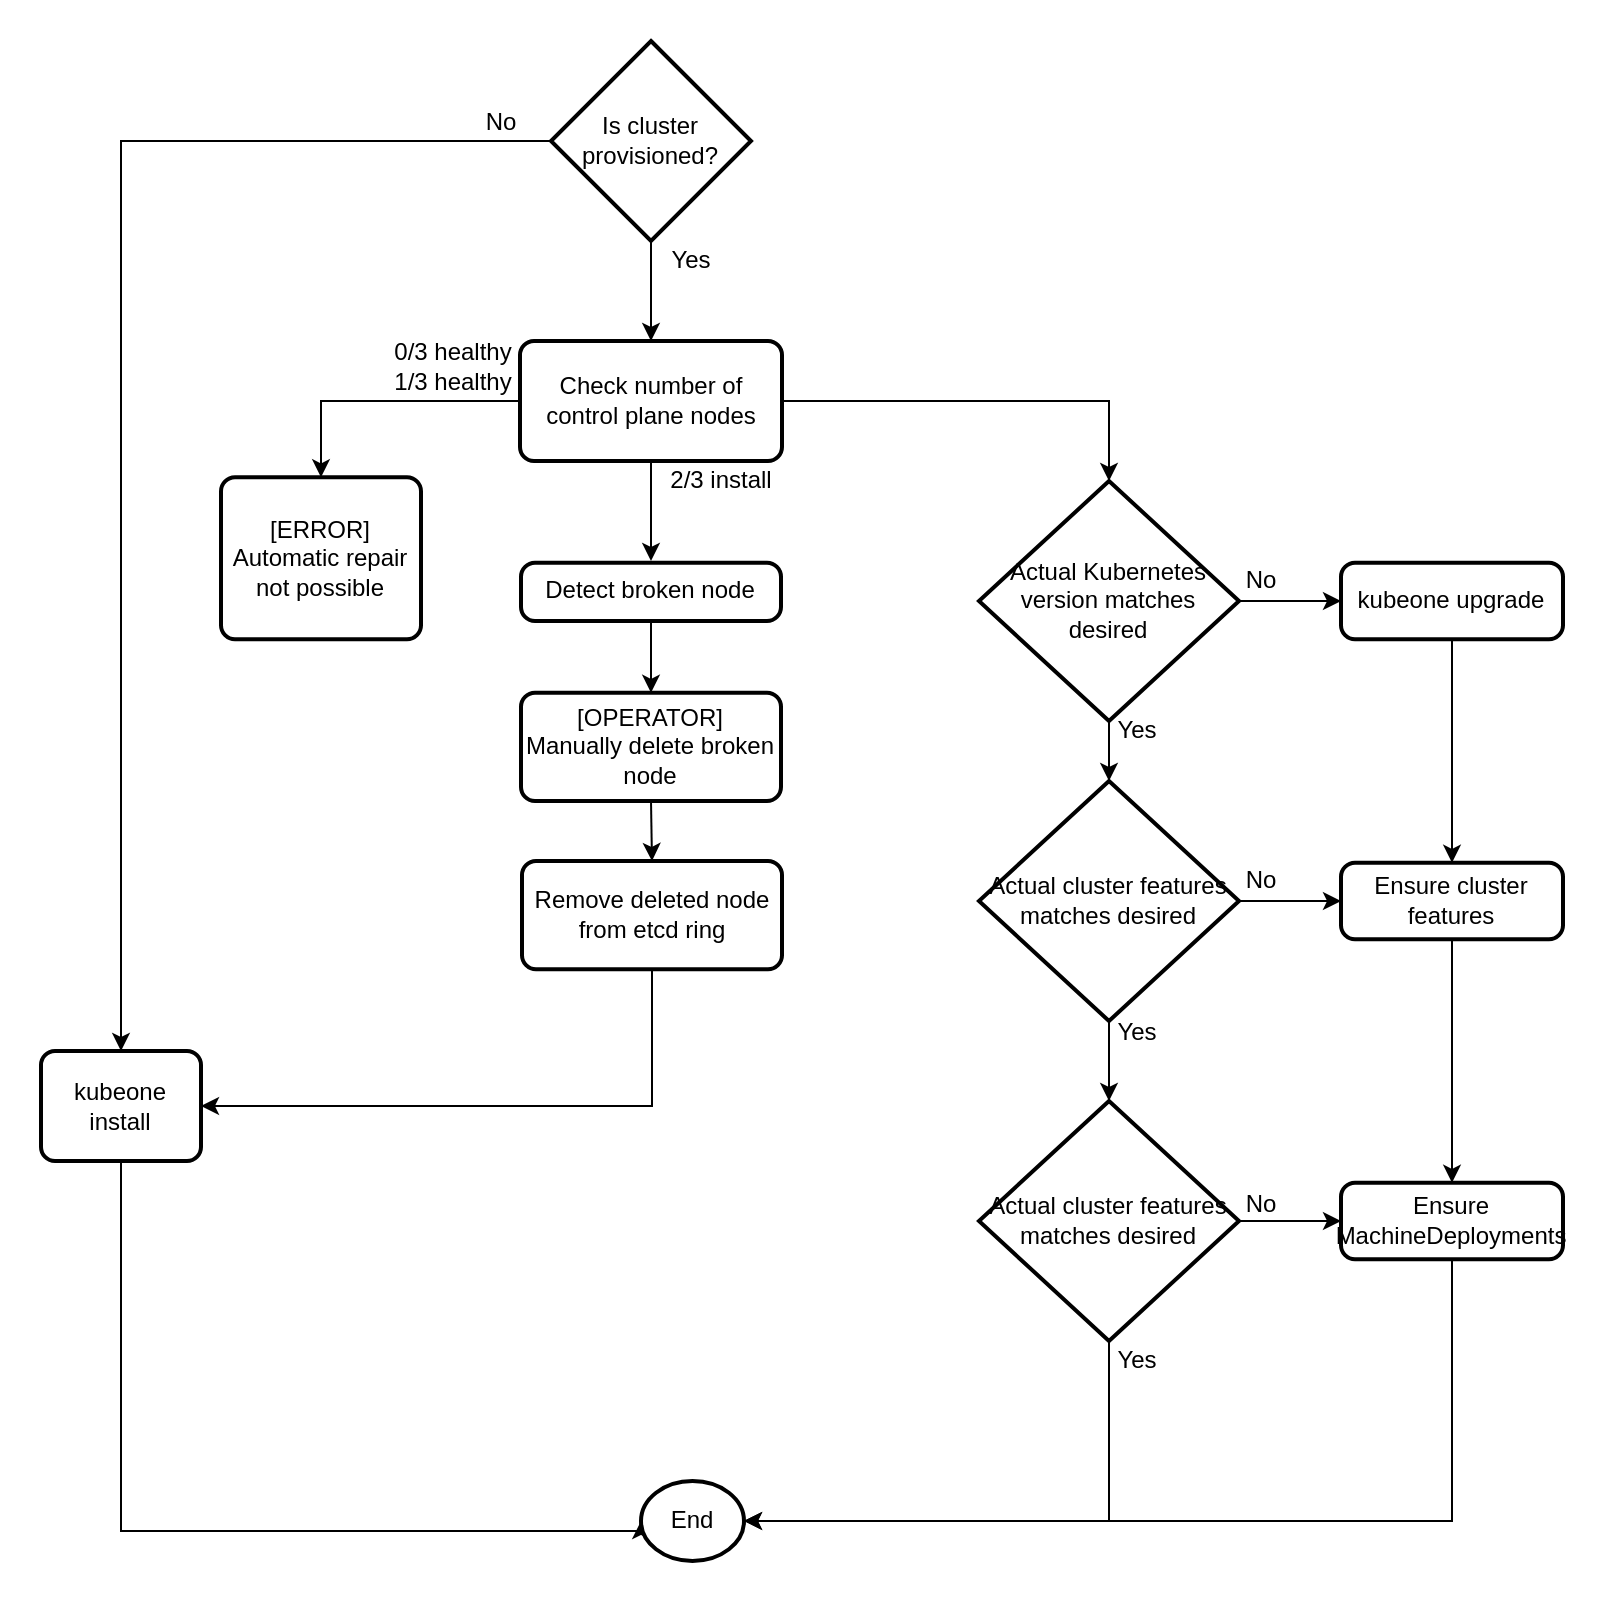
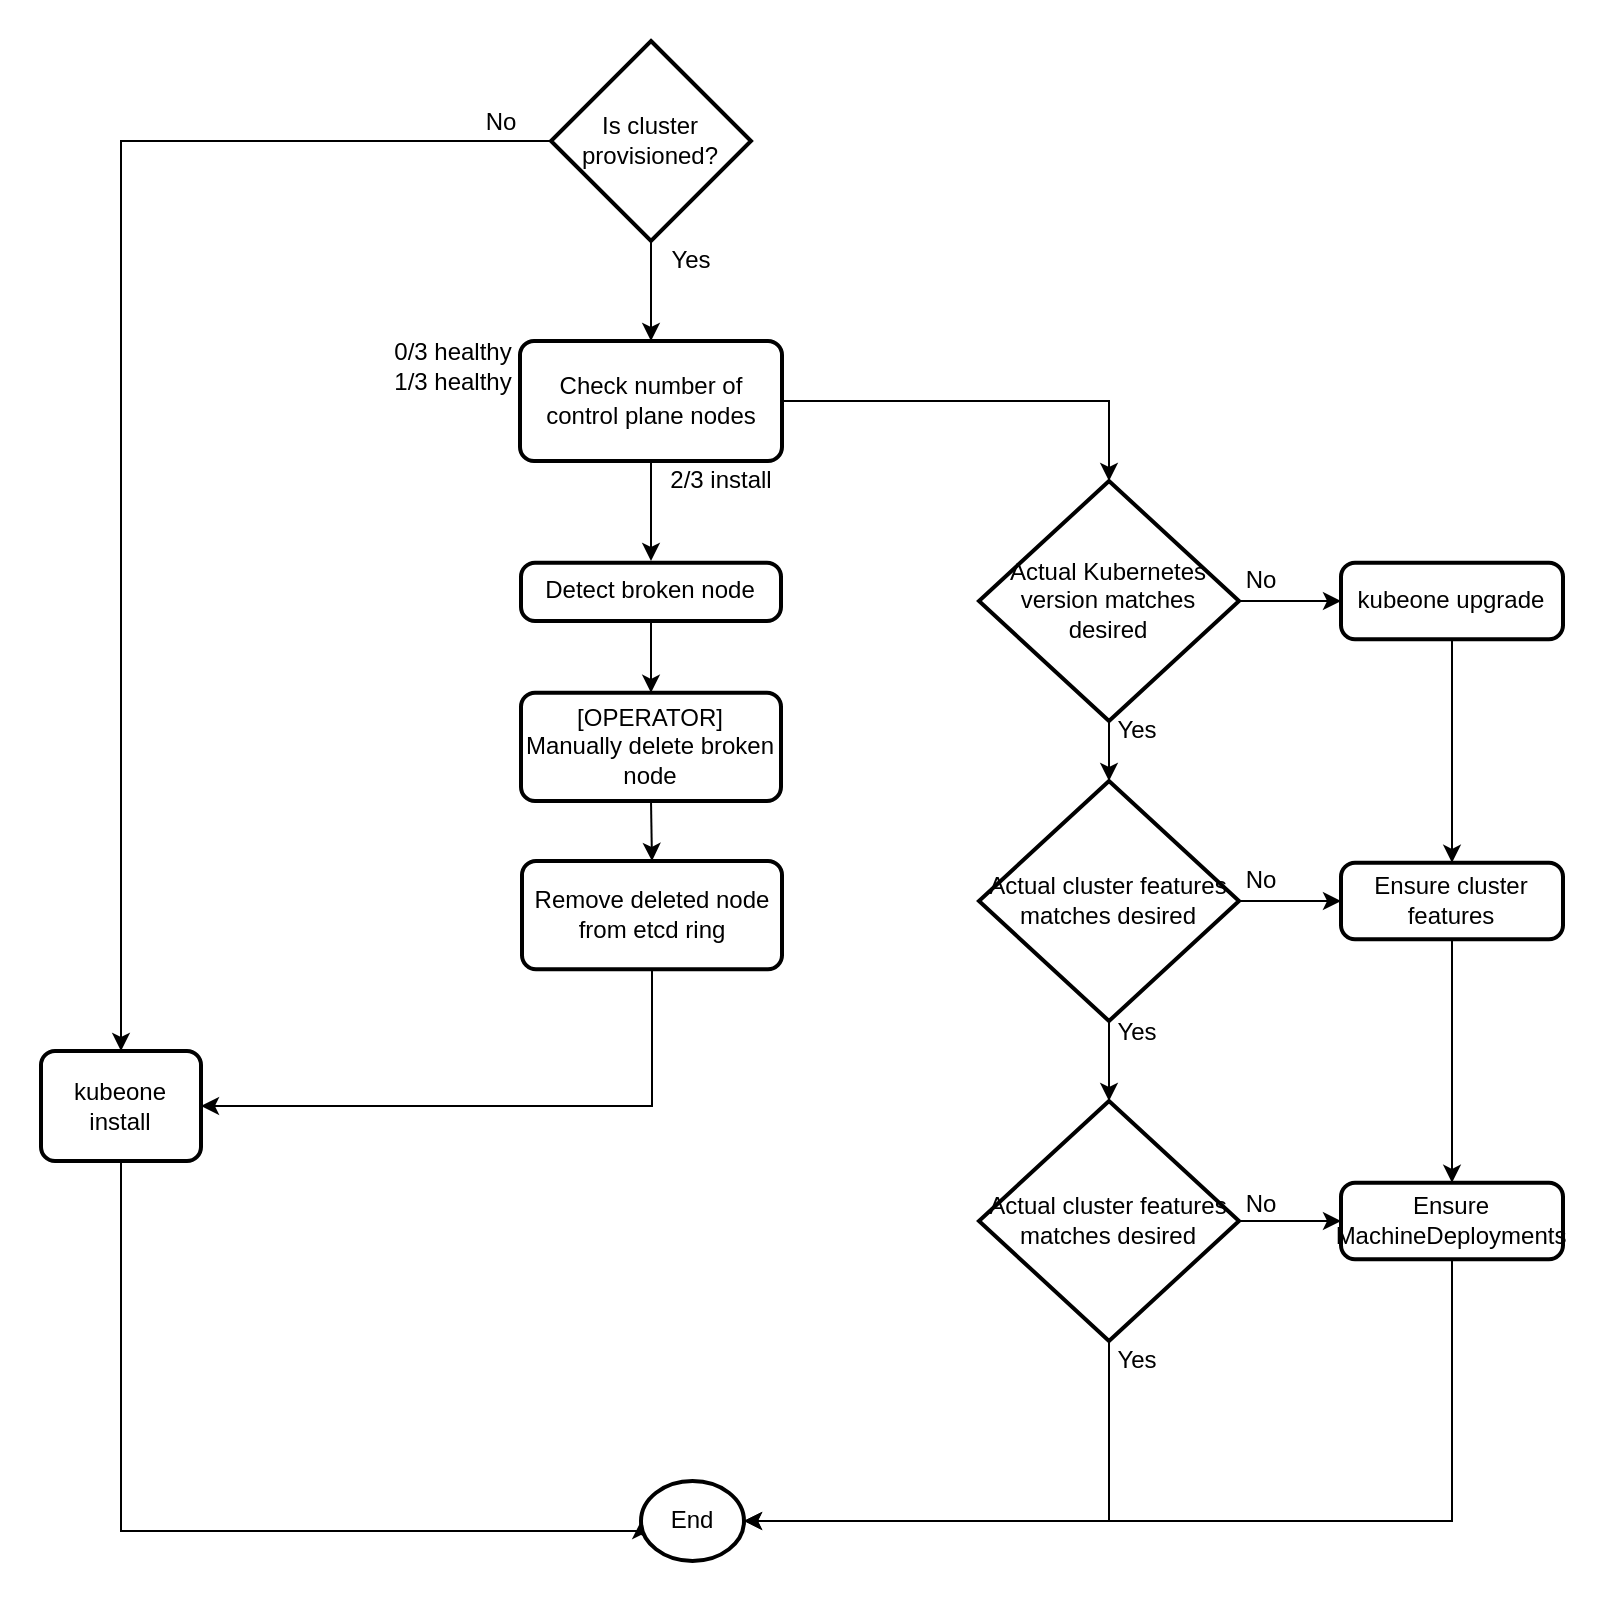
(389, 401) -> none
(321, 558) -> none
